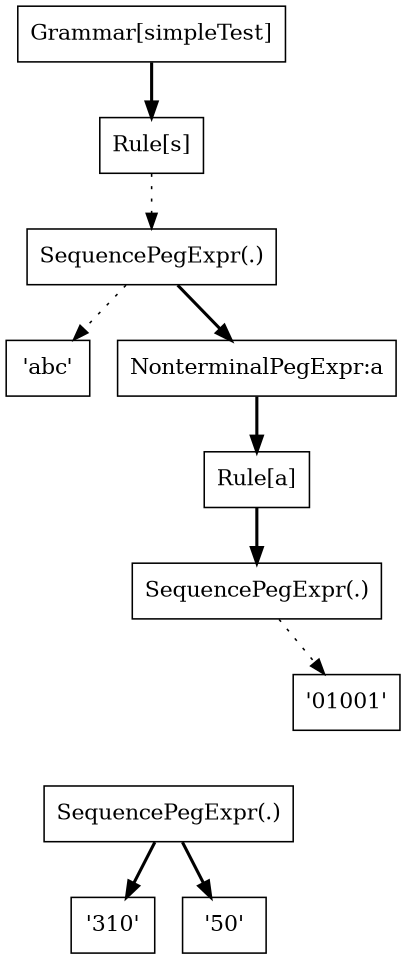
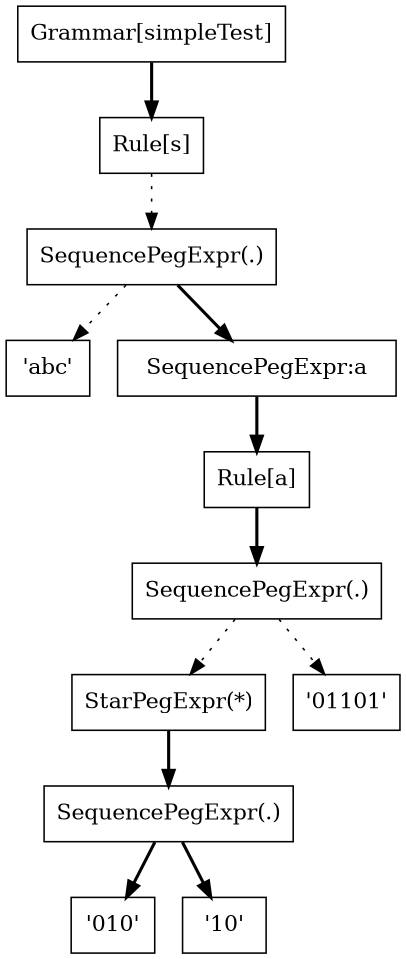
(257, 368) -> (257, 368)
none -> (169, 702)
(347, 702) -> (347, 702)
(113, 925) -> (113, 925)
(224, 925) -> (224, 925)
